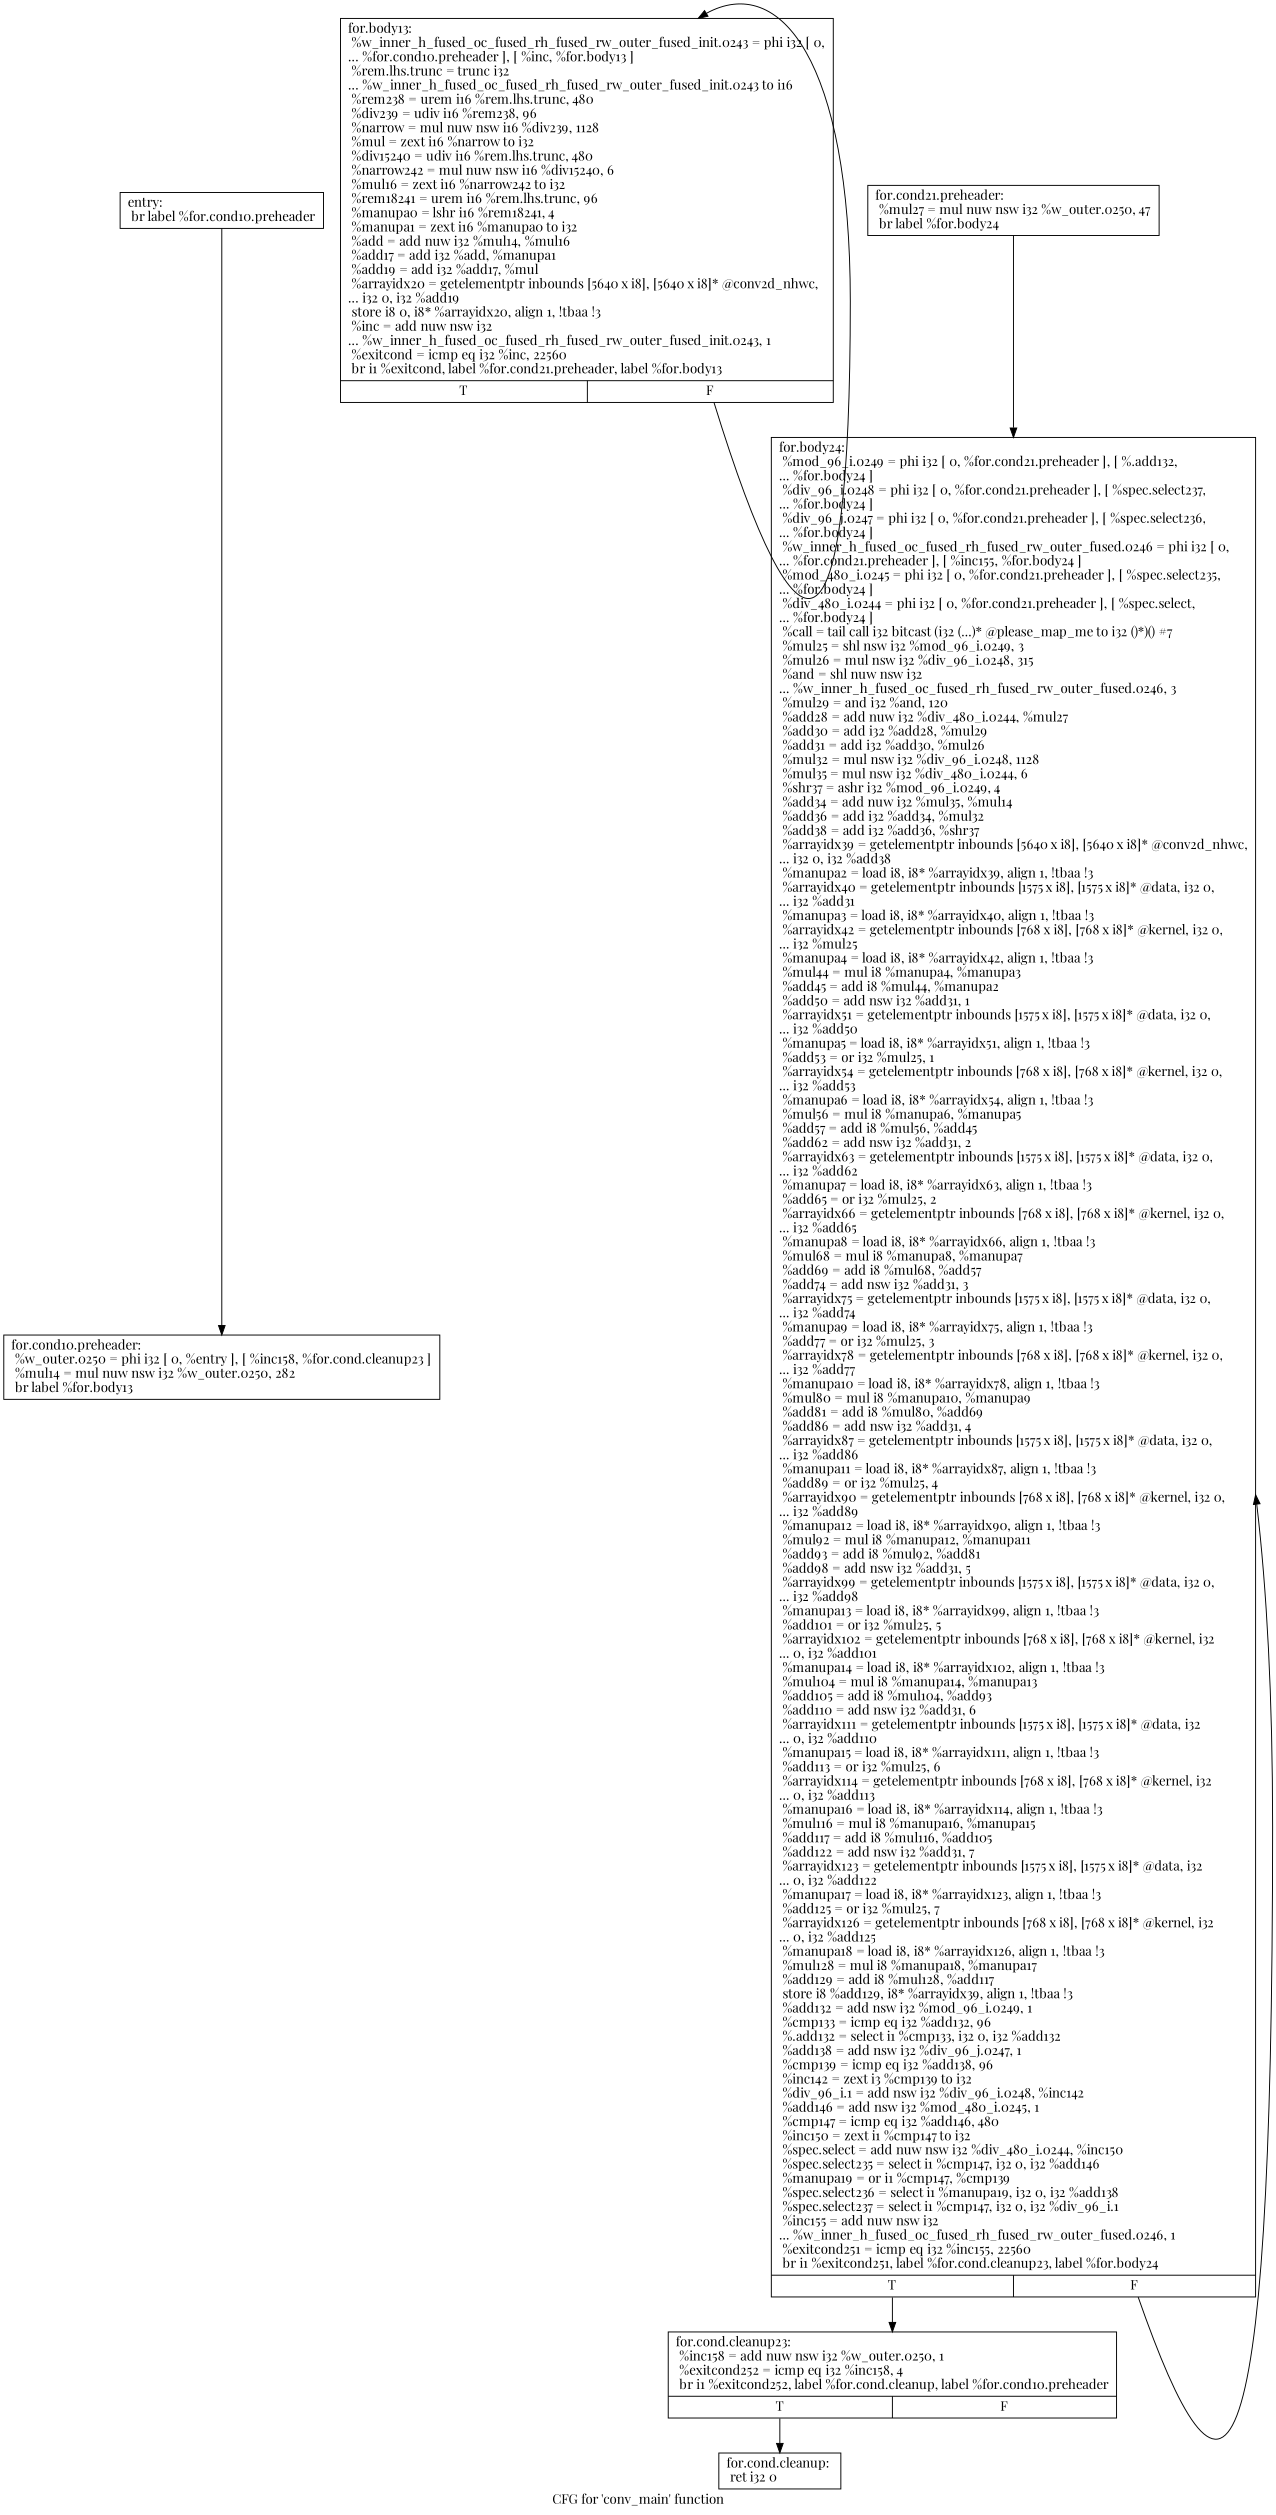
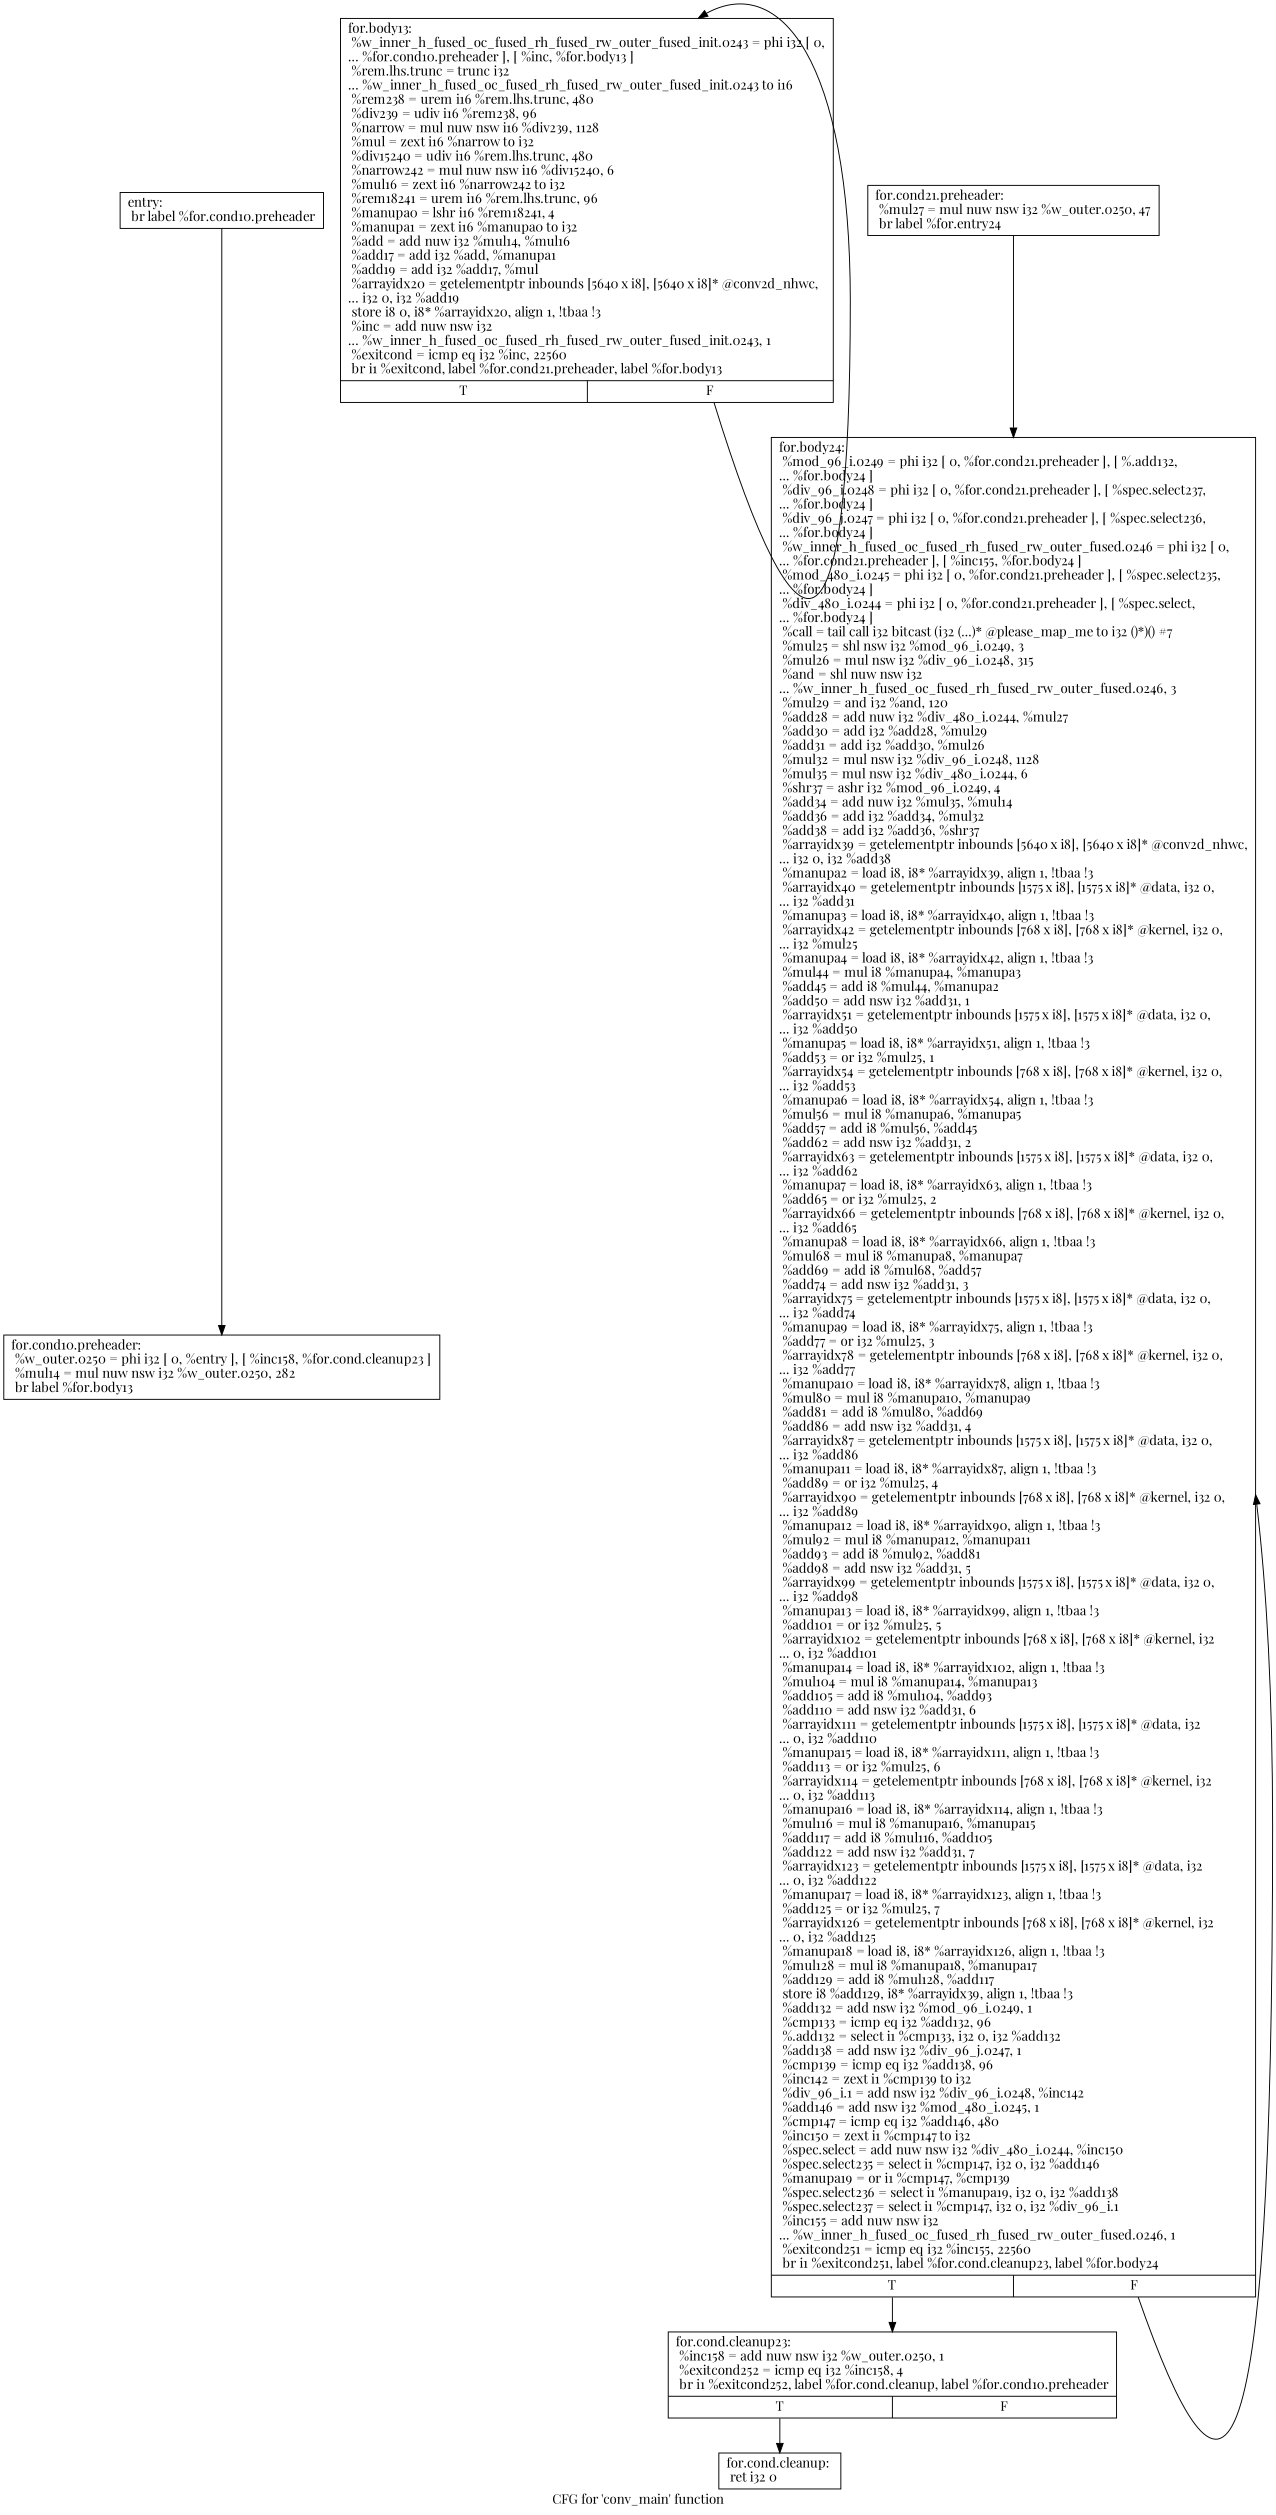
(937, 224) -> (938, 224)
(876, 2079) -> (875, 2079)
